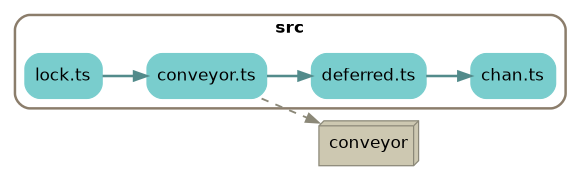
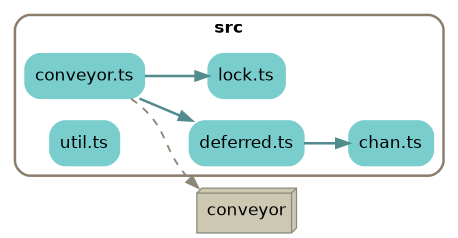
(118, 76) -> (170, 76)
none -> (85, 143)
